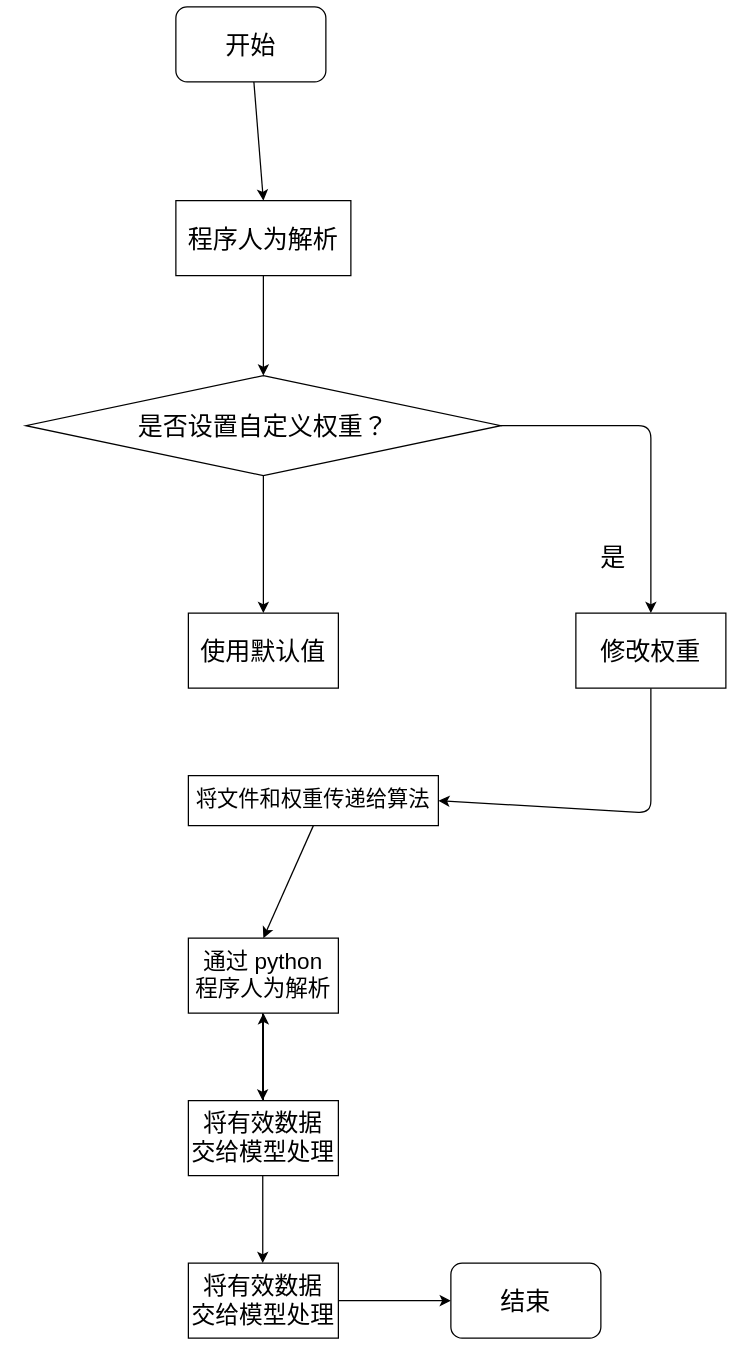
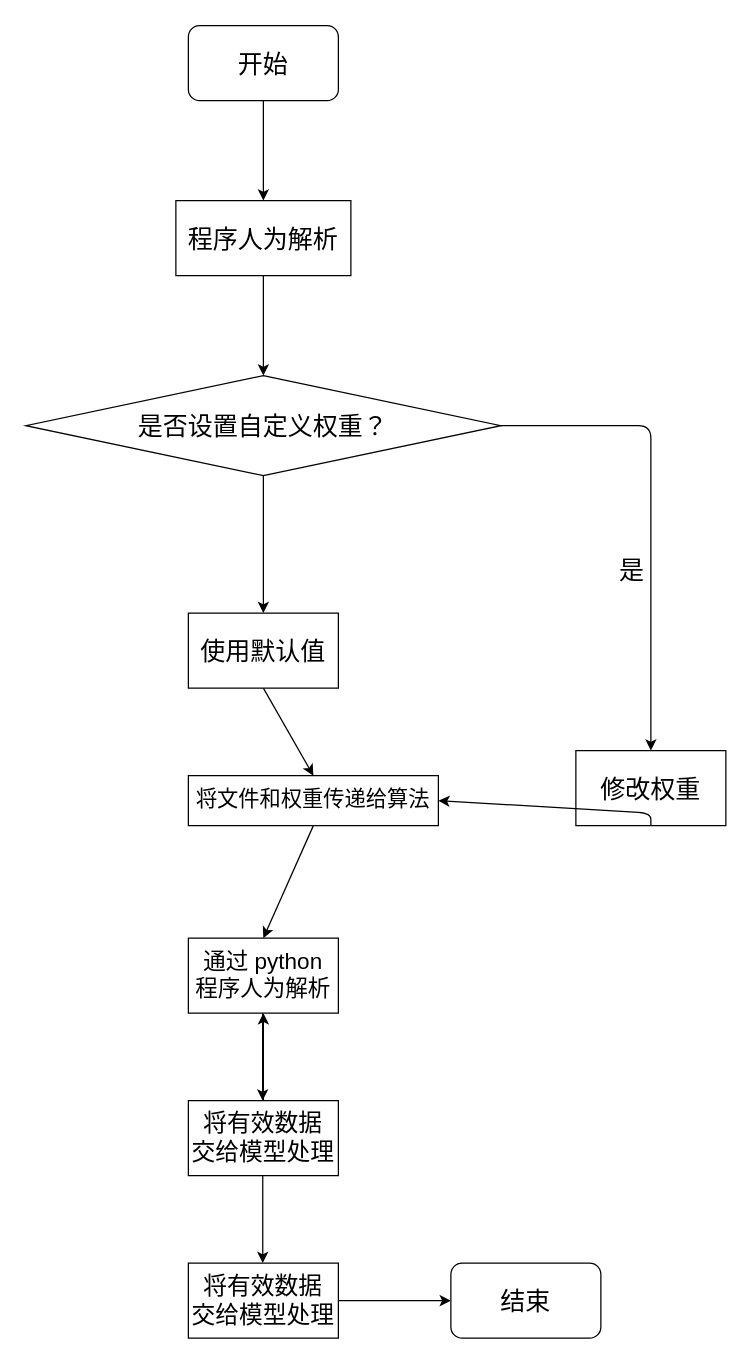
(251, 44) -> (263, 63)
(613, 557) -> (632, 569)
(651, 651) -> (651, 788)
none -> (286, 728)
